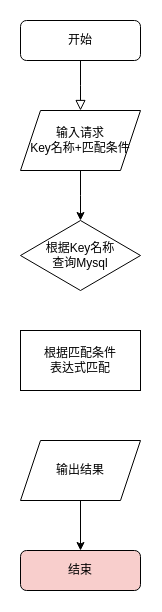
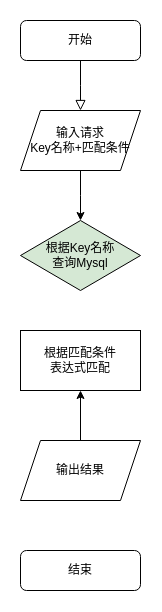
(81, 256) -> (81, 256)
(81, 522) -> (81, 419)
(81, 571) -> (81, 571)
